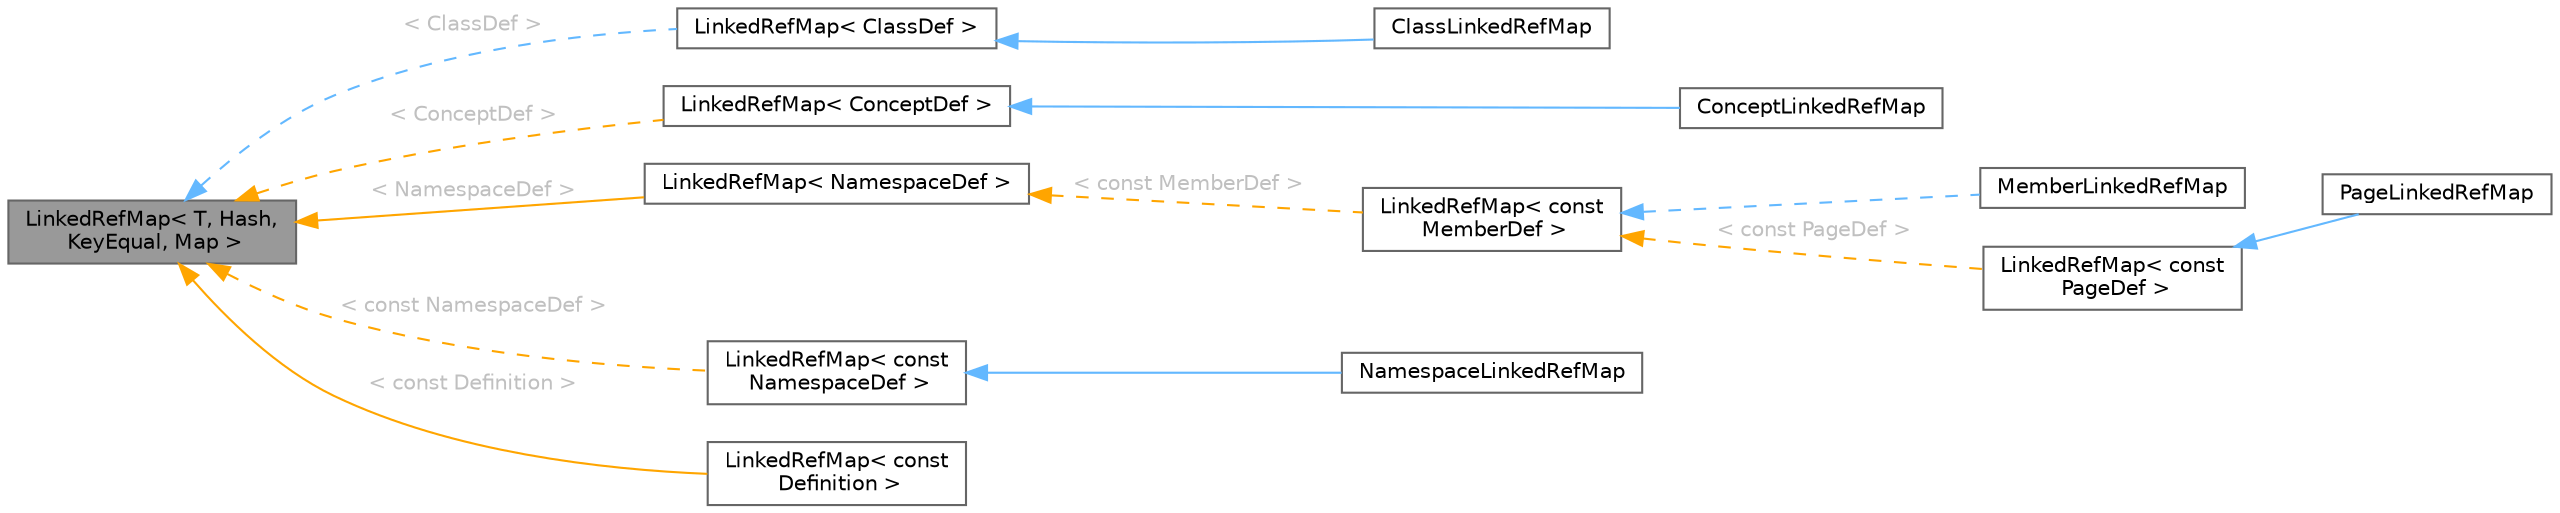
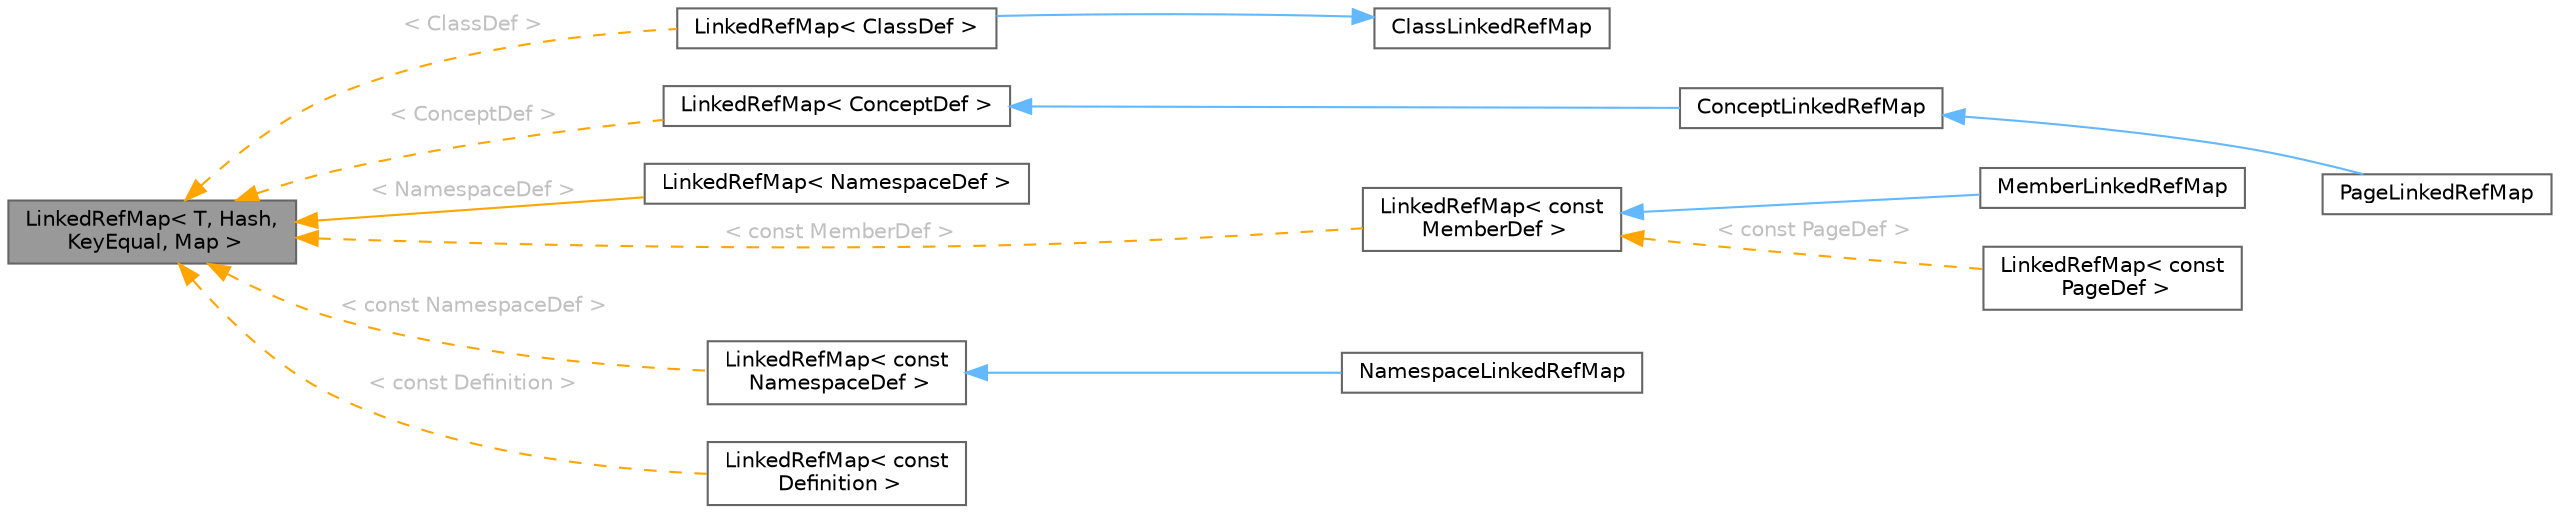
(1196, 42) -> (1174, 14)
(424, 66) -> (424, 66)
(1812, 203) -> (1812, 203)
(1207, 204) -> (841, 247)
(2307, 228) -> (2165, 136)
(428, 431) -> (428, 431)
